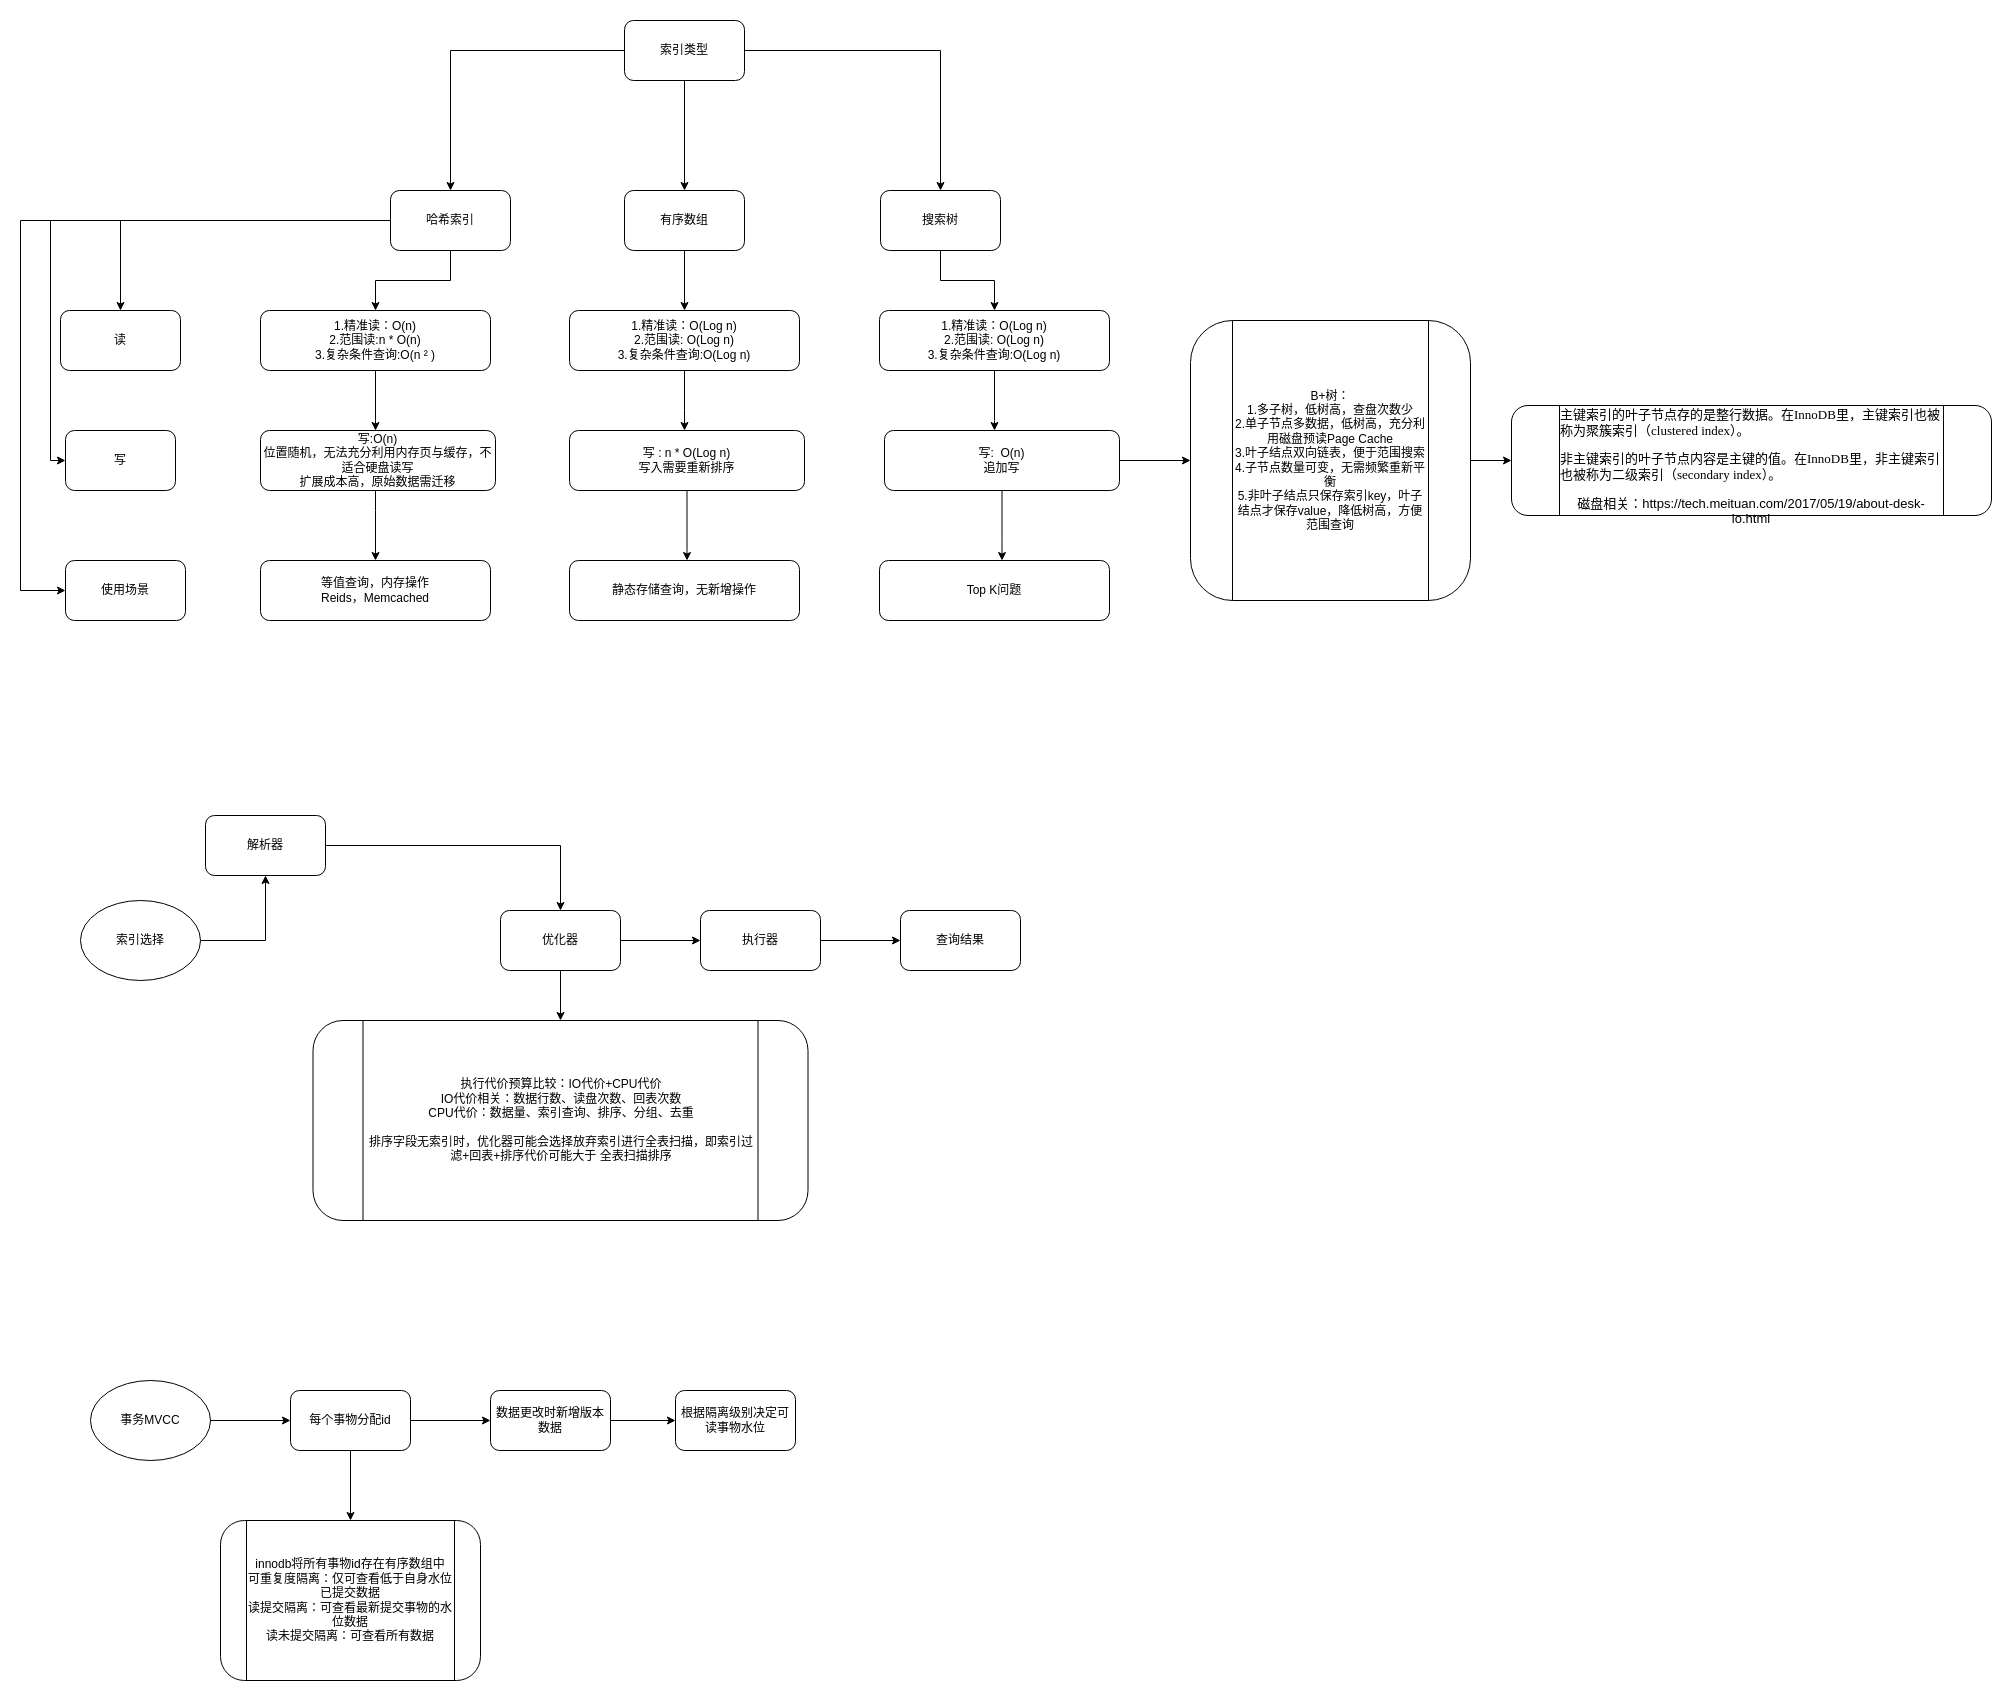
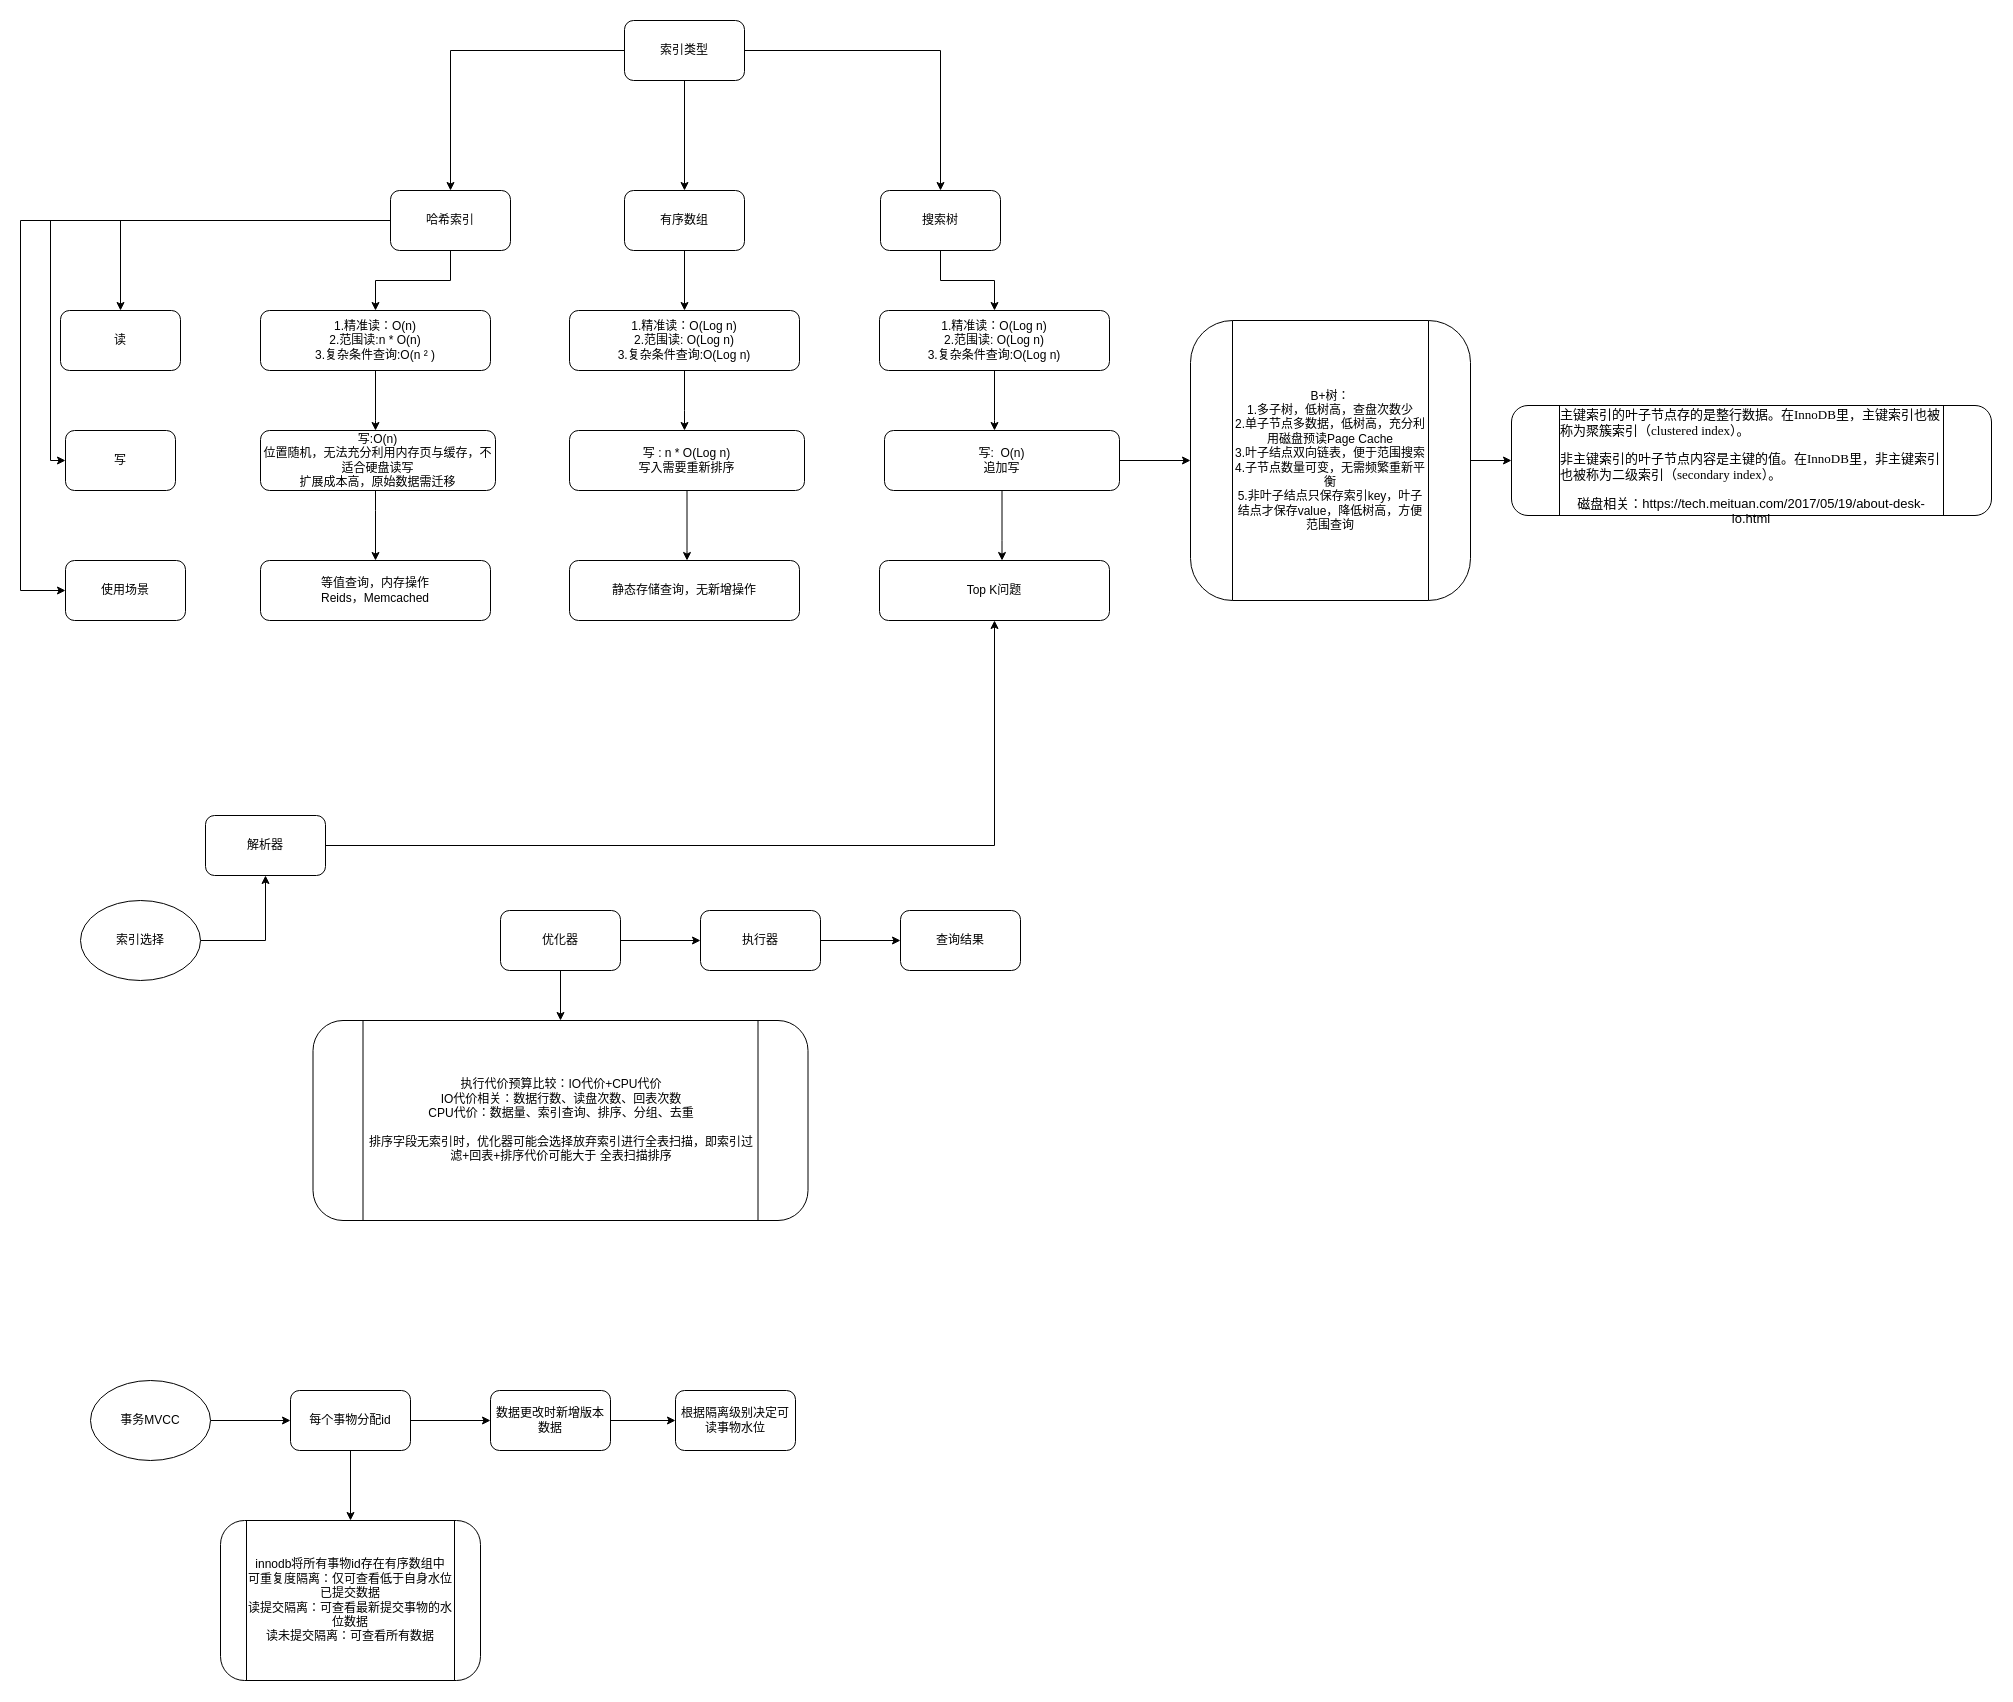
(561, 873) -> (885, 846)
